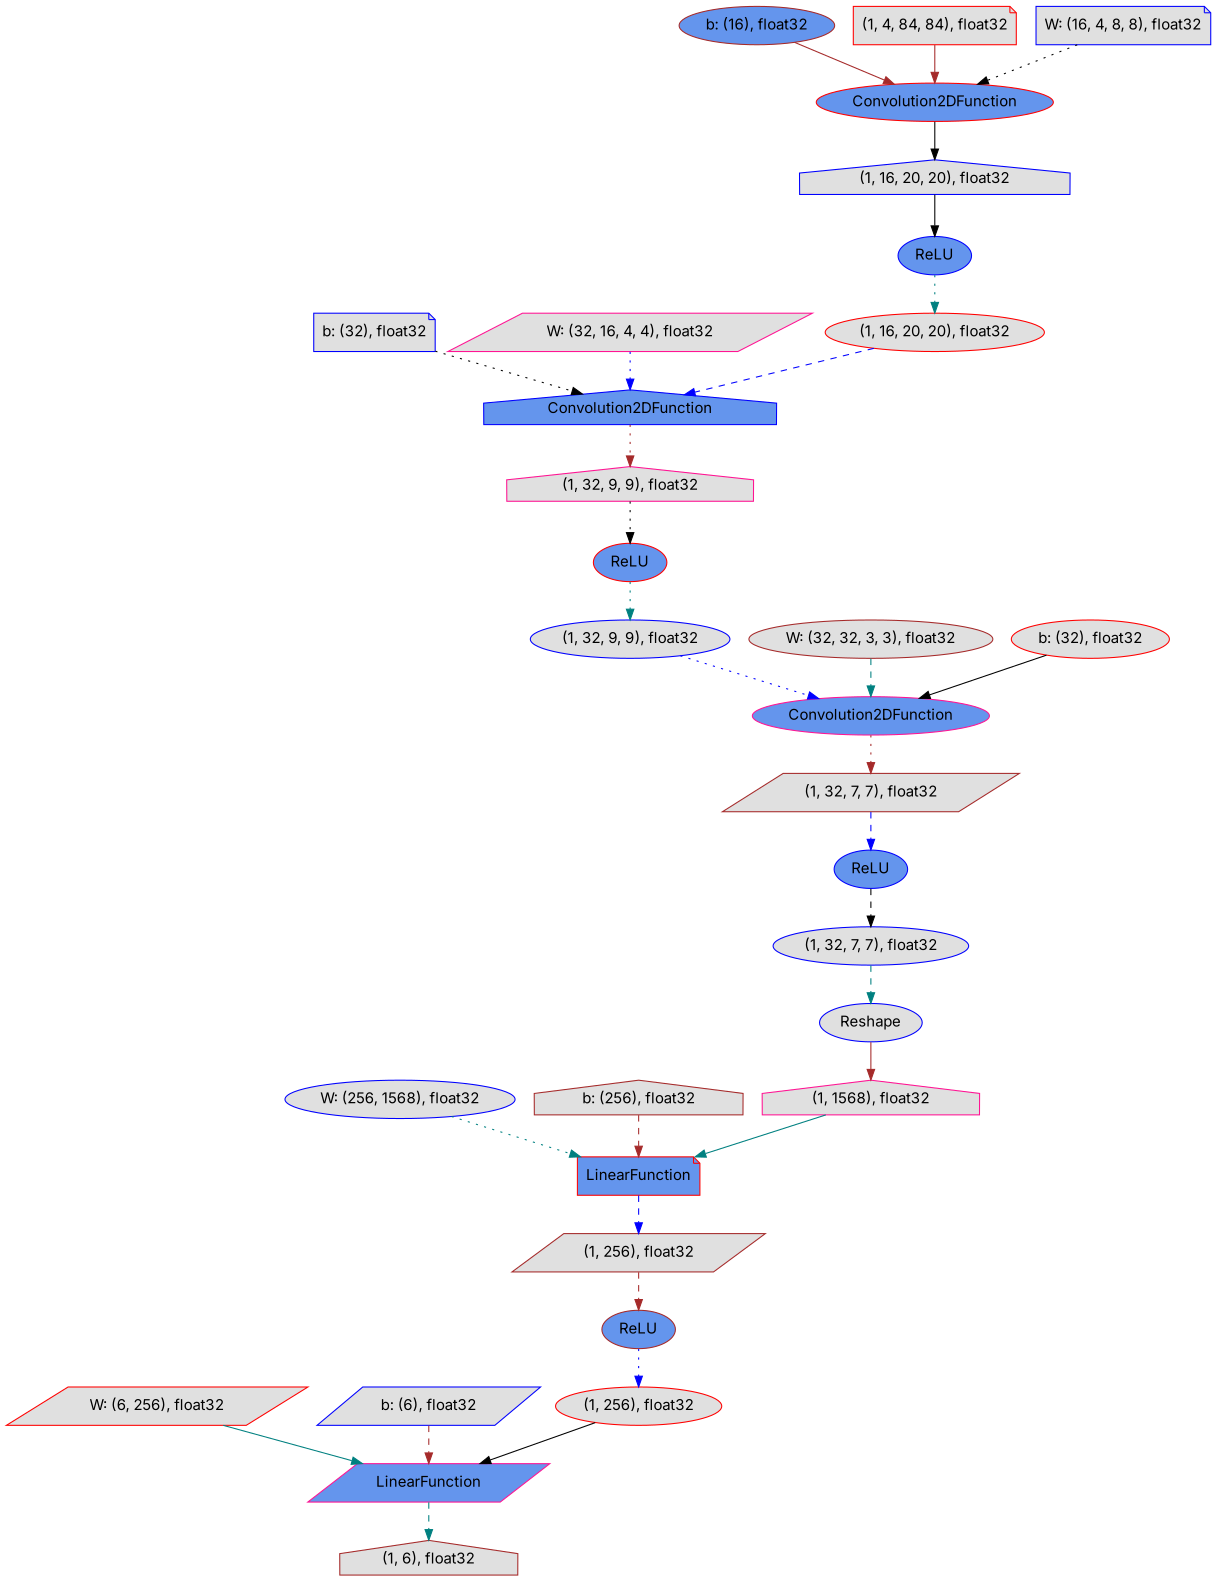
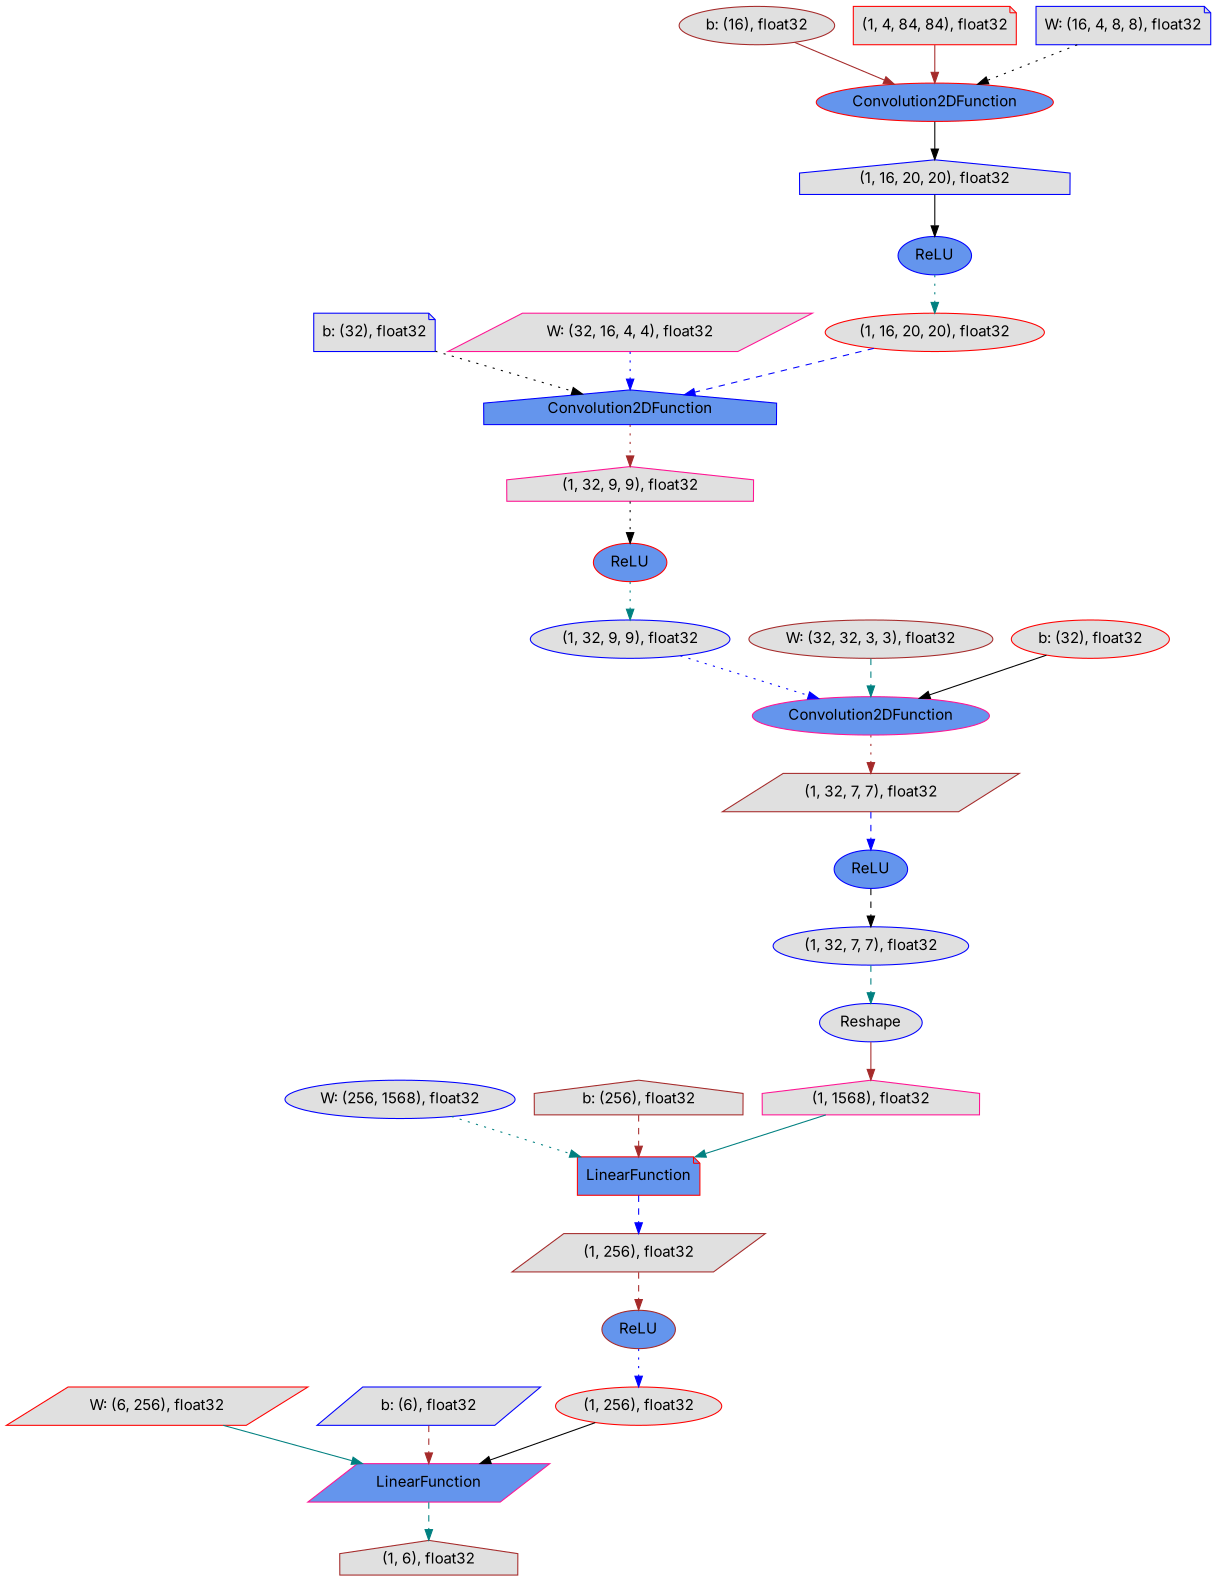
(757, 26) -> (757, 26)
